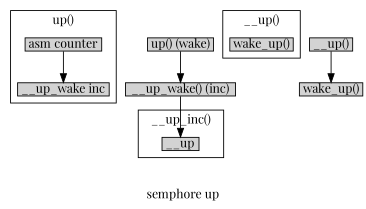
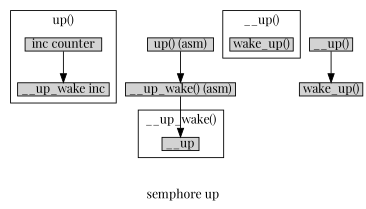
(63, 44) -> (63, 44)
(181, 44) -> (181, 44)
(181, 89) -> (181, 89)
(181, 120) -> (181, 120)
